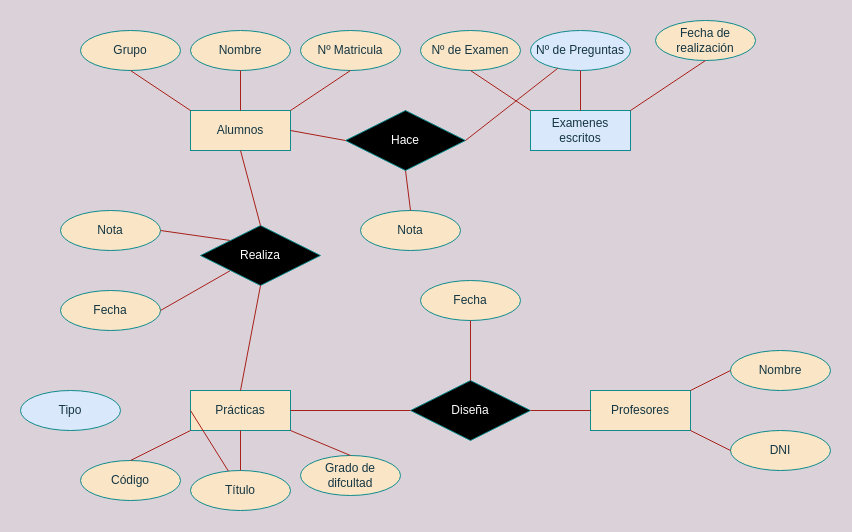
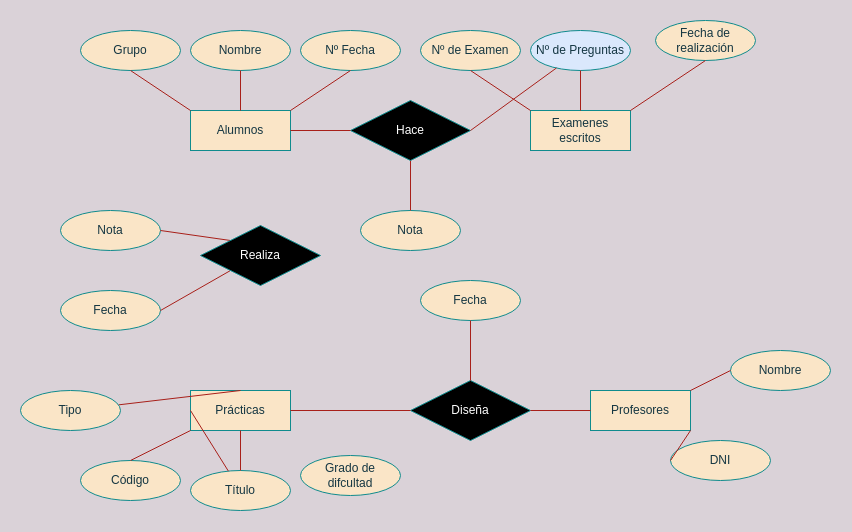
(351, 51) -> (351, 51)
(581, 131) -> (581, 131)
(406, 141) -> (411, 131)
(251, 188) -> none
(251, 338) -> (179, 398)
(71, 411) -> (71, 411)
(320, 443) -> none
(781, 451) -> (721, 461)
